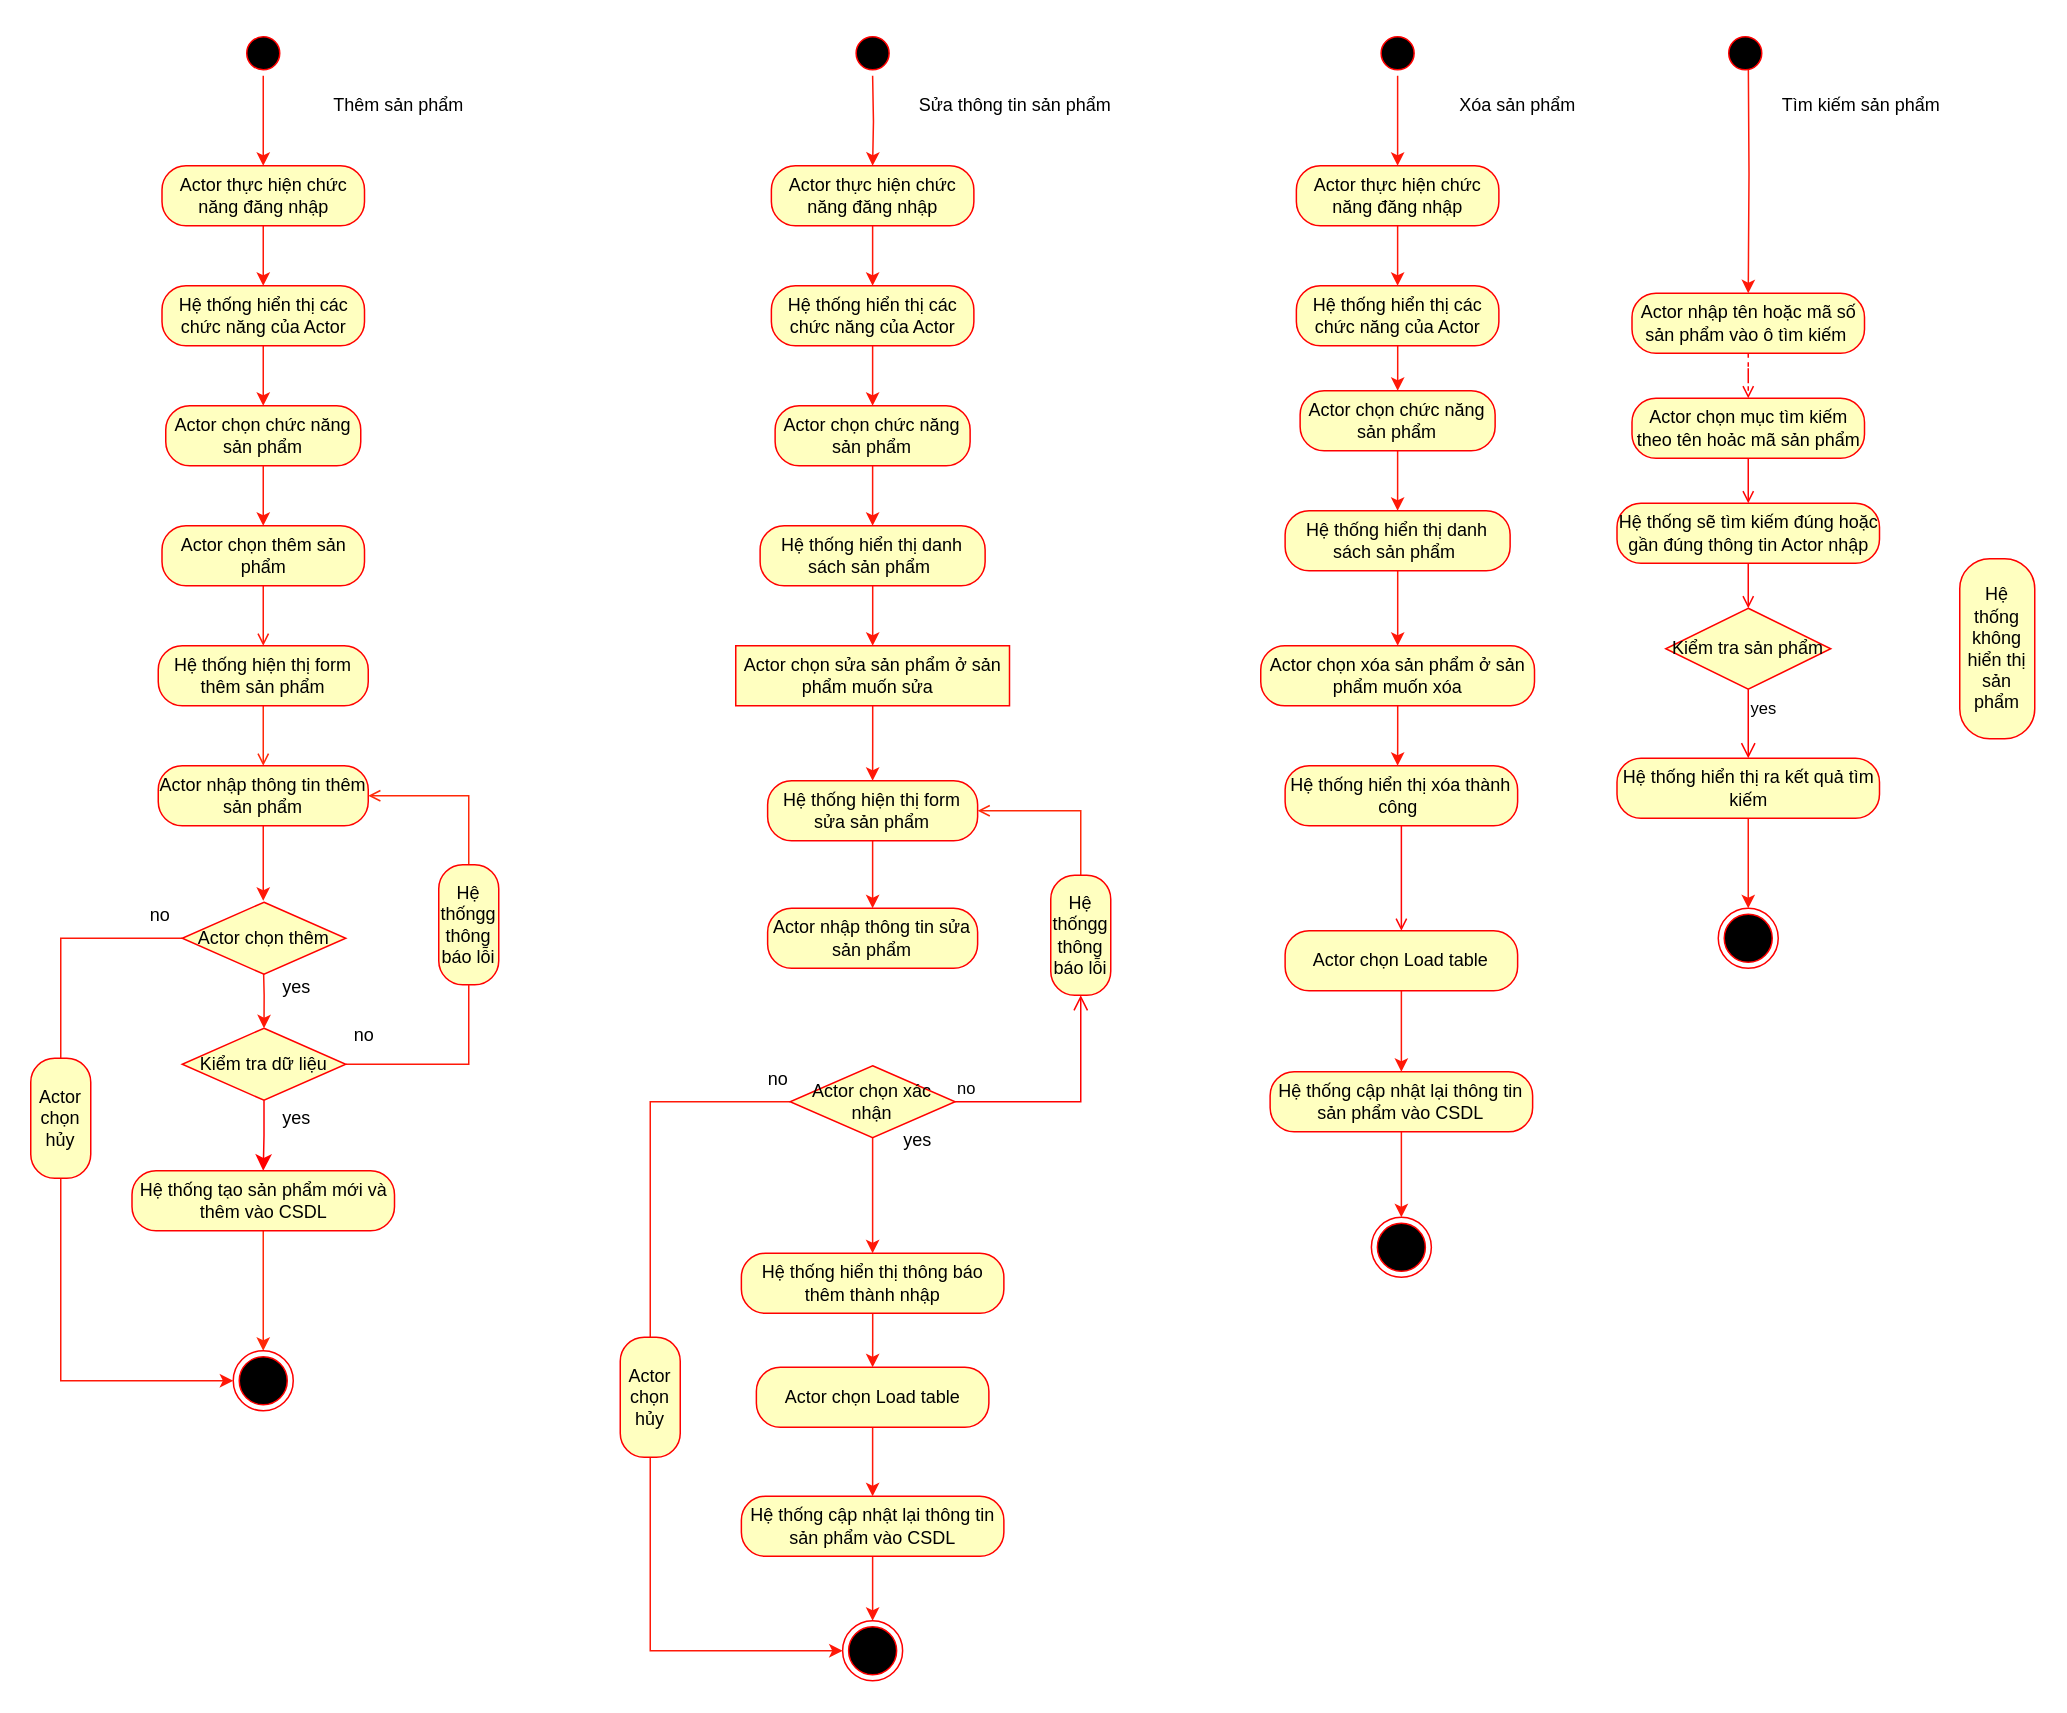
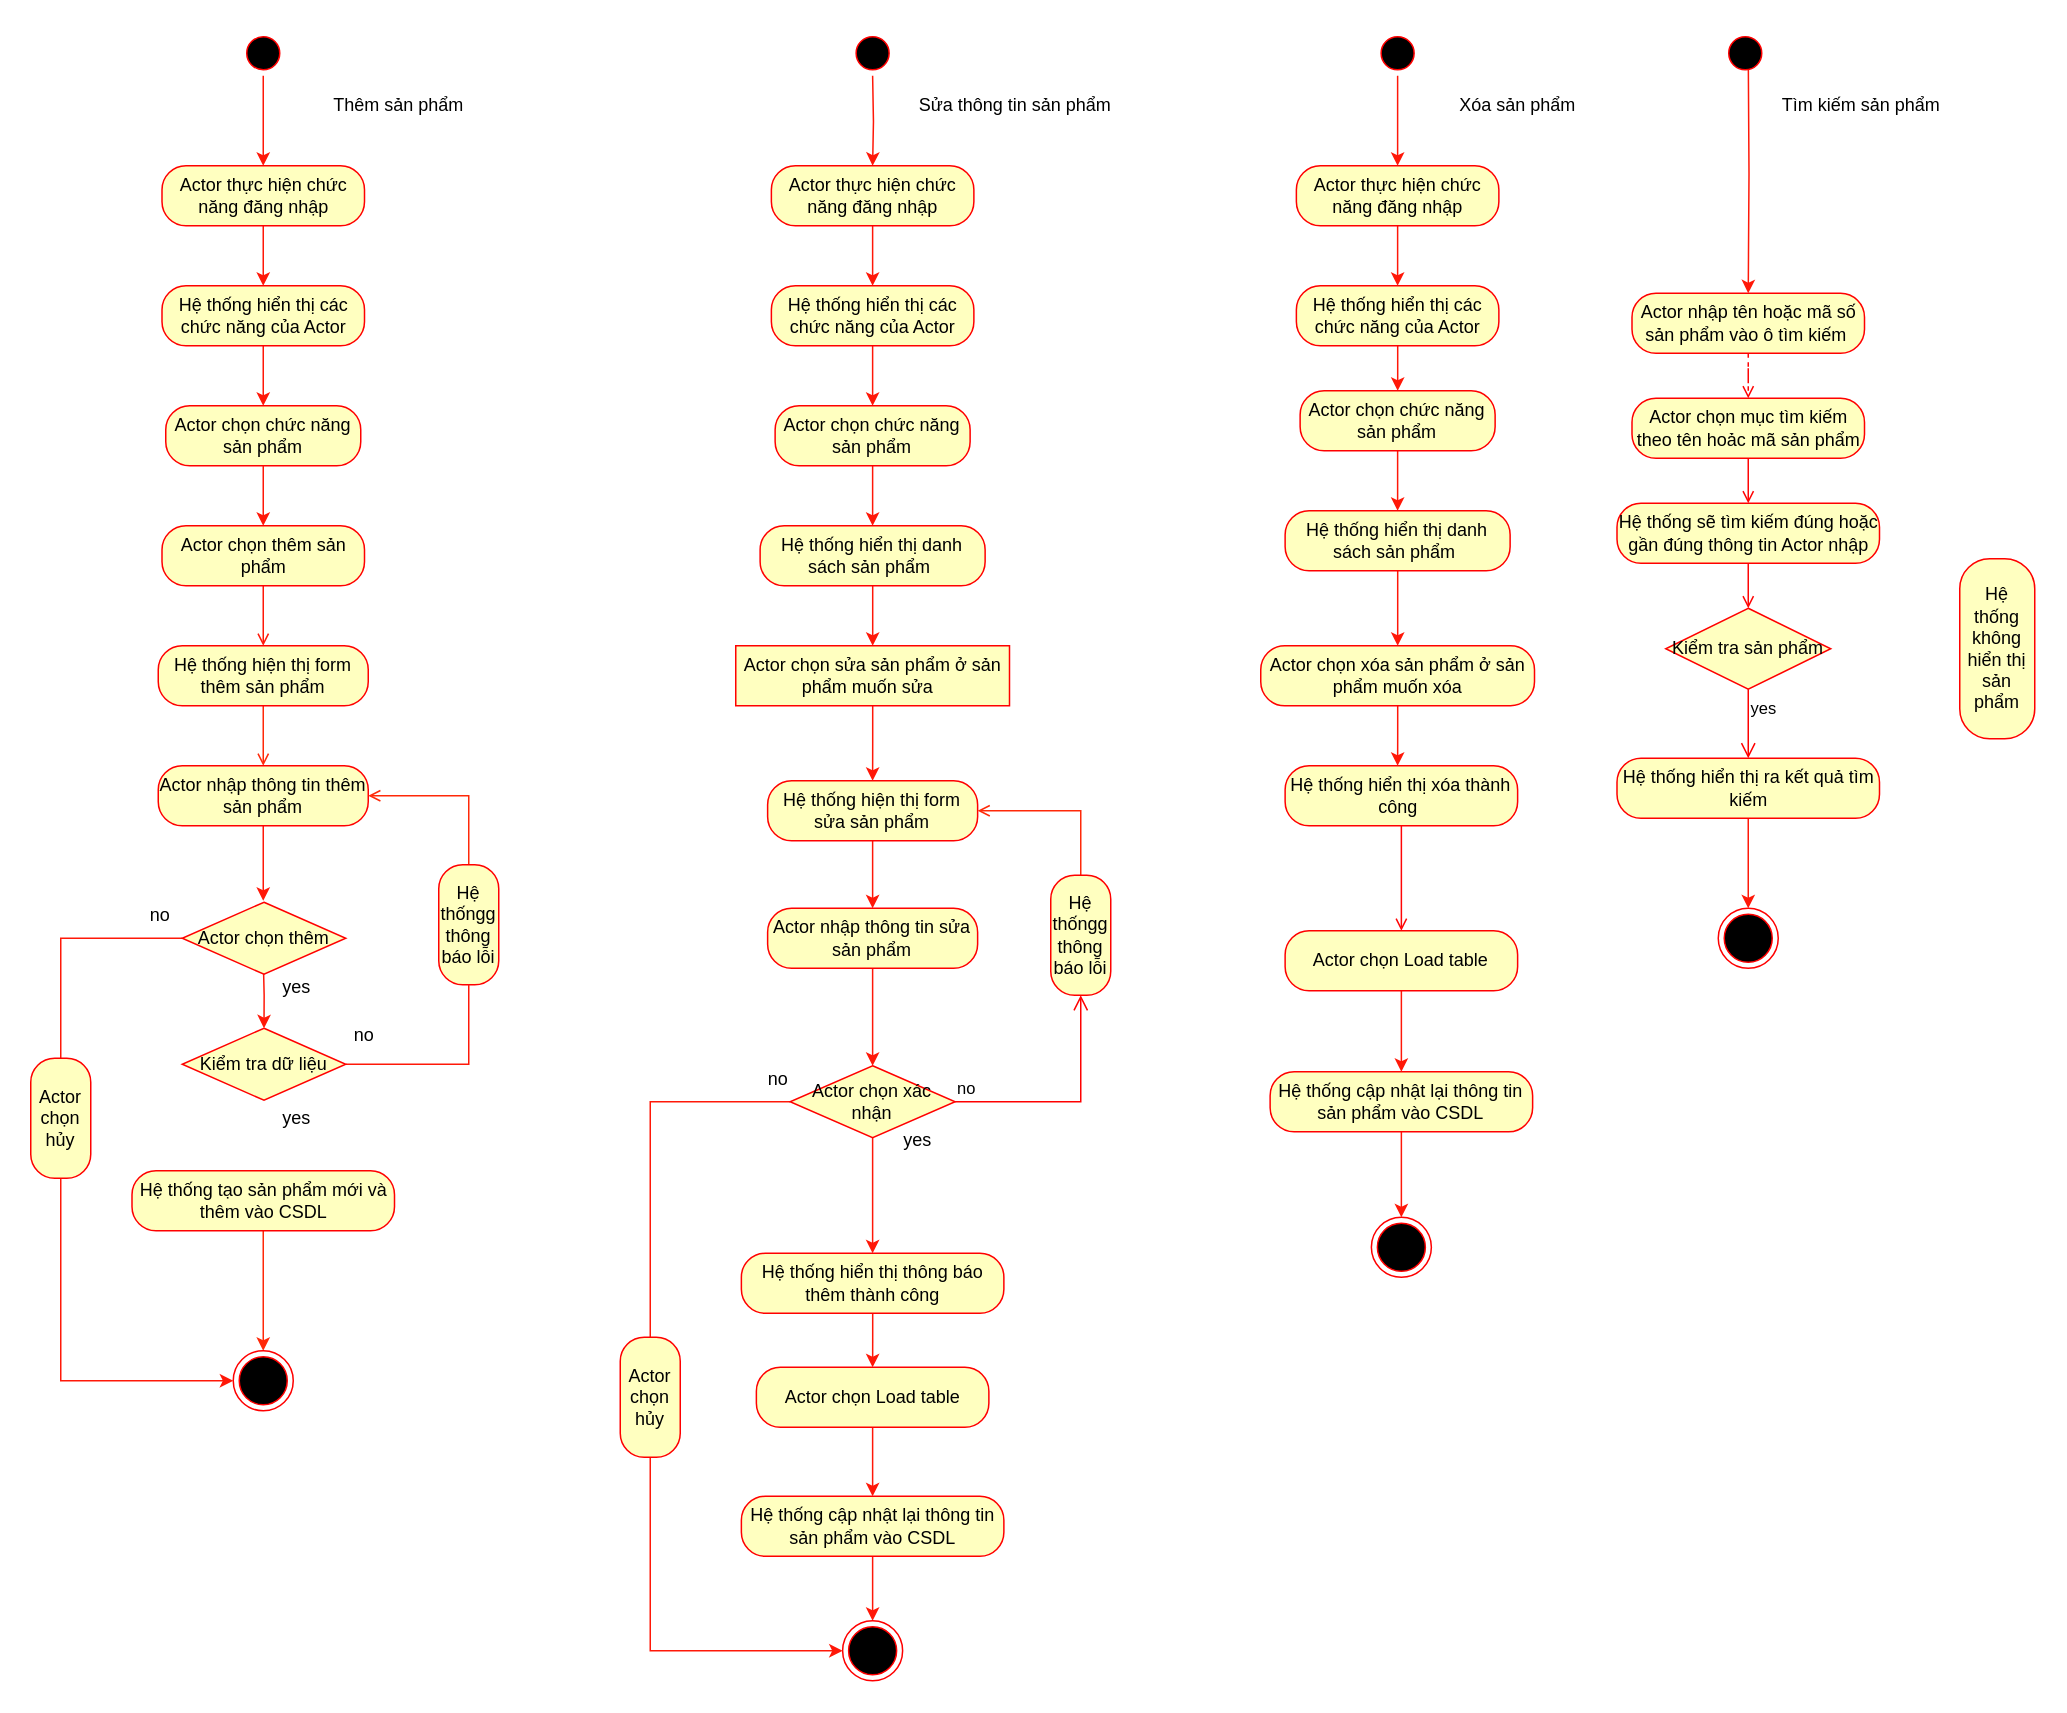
none -> (873, 1012)
(264, 1129) -> none
(873, 1283) -> (873, 1283)
